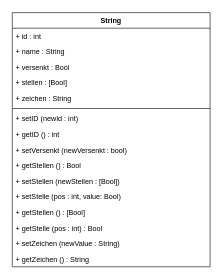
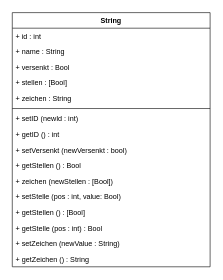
(75, 181) -> (70, 181)
